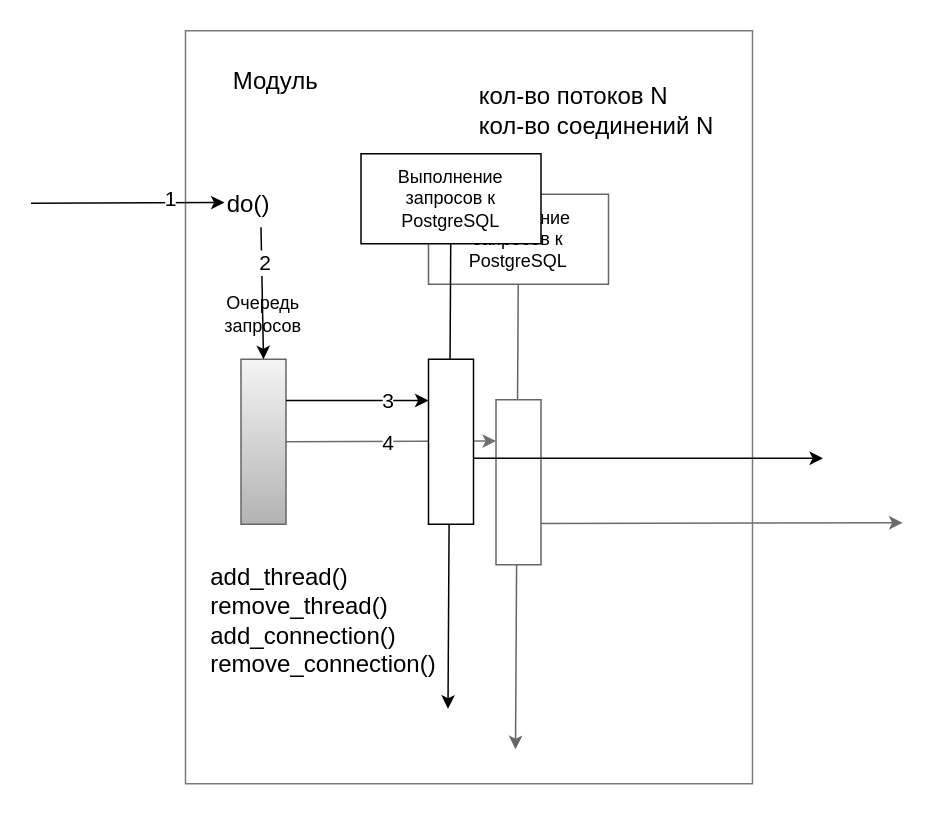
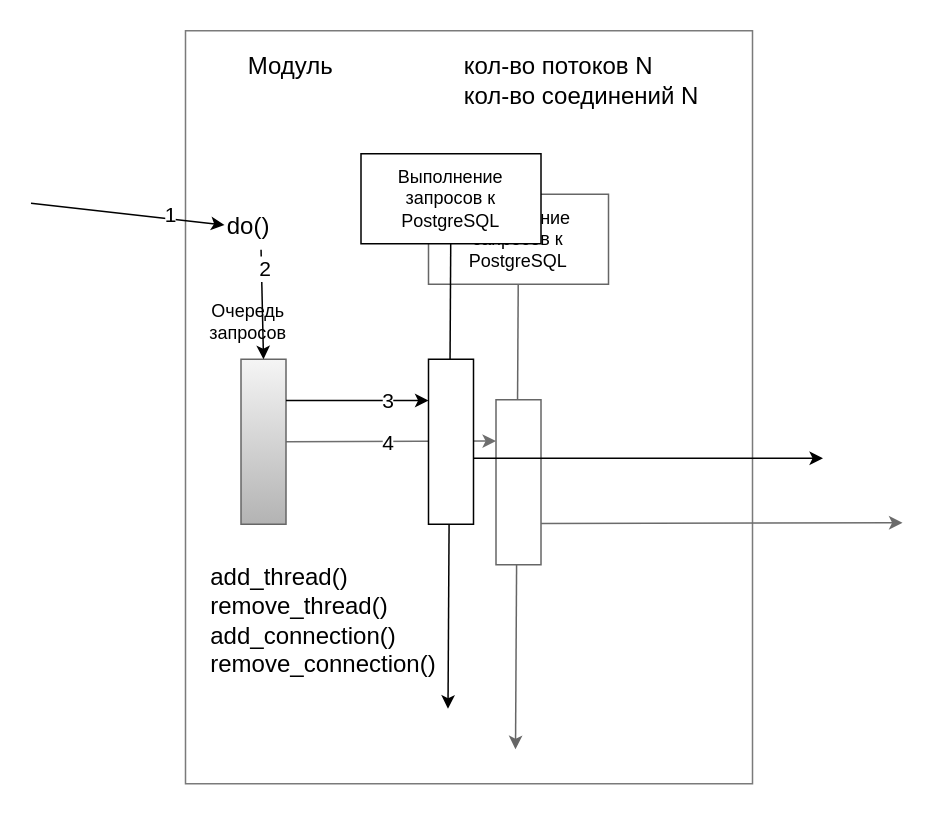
(320, 80) -> (335, 65)
(599, 110) -> (584, 80)
(260, 203) -> (260, 225)
(263, 314) -> (248, 322)
